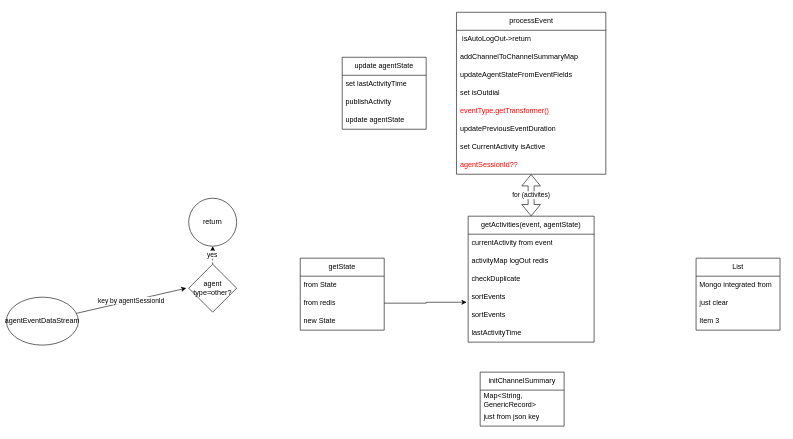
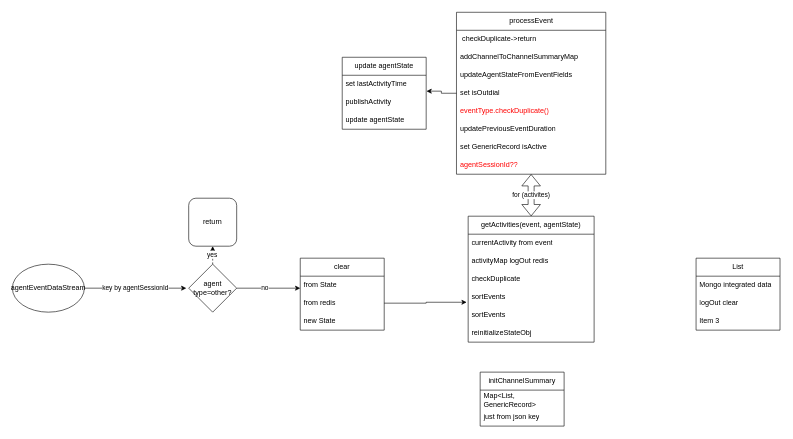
(500, 39) -> (503, 39)
none -> (439, 91)
(512, 111) -> (510, 111)
(511, 147) -> (508, 147)
(213, 222) -> (213, 222)
(342, 267) -> (342, 267)
(739, 285) -> (739, 285)
none -> (264, 288)
(718, 303) -> (721, 303)
(42, 321) -> (48, 288)
(500, 333) -> (508, 333)
(523, 399) -> (523, 399)
